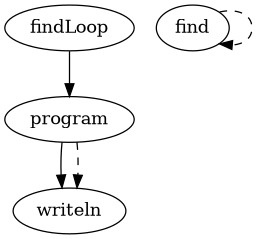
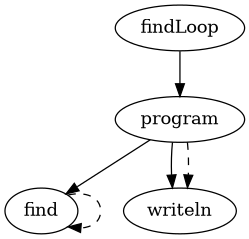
none -> (114, 163)
